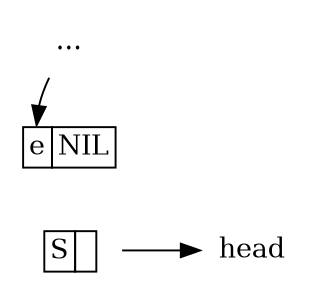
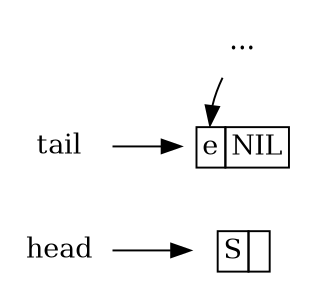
none -> (60, 146)
(151, 250) -> (142, 250)
